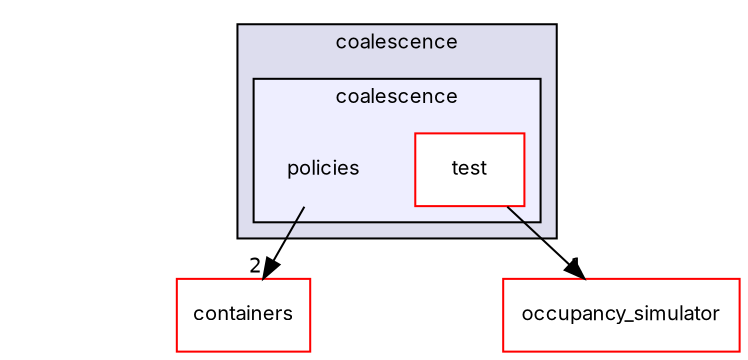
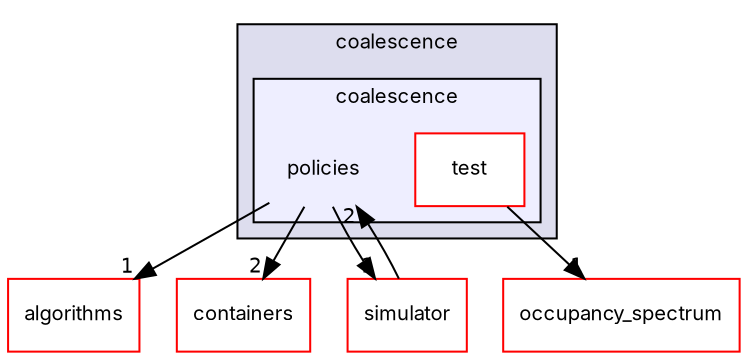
none -> (74, 315)
none -> (407, 315)
(621, 315) -> (621, 315)
